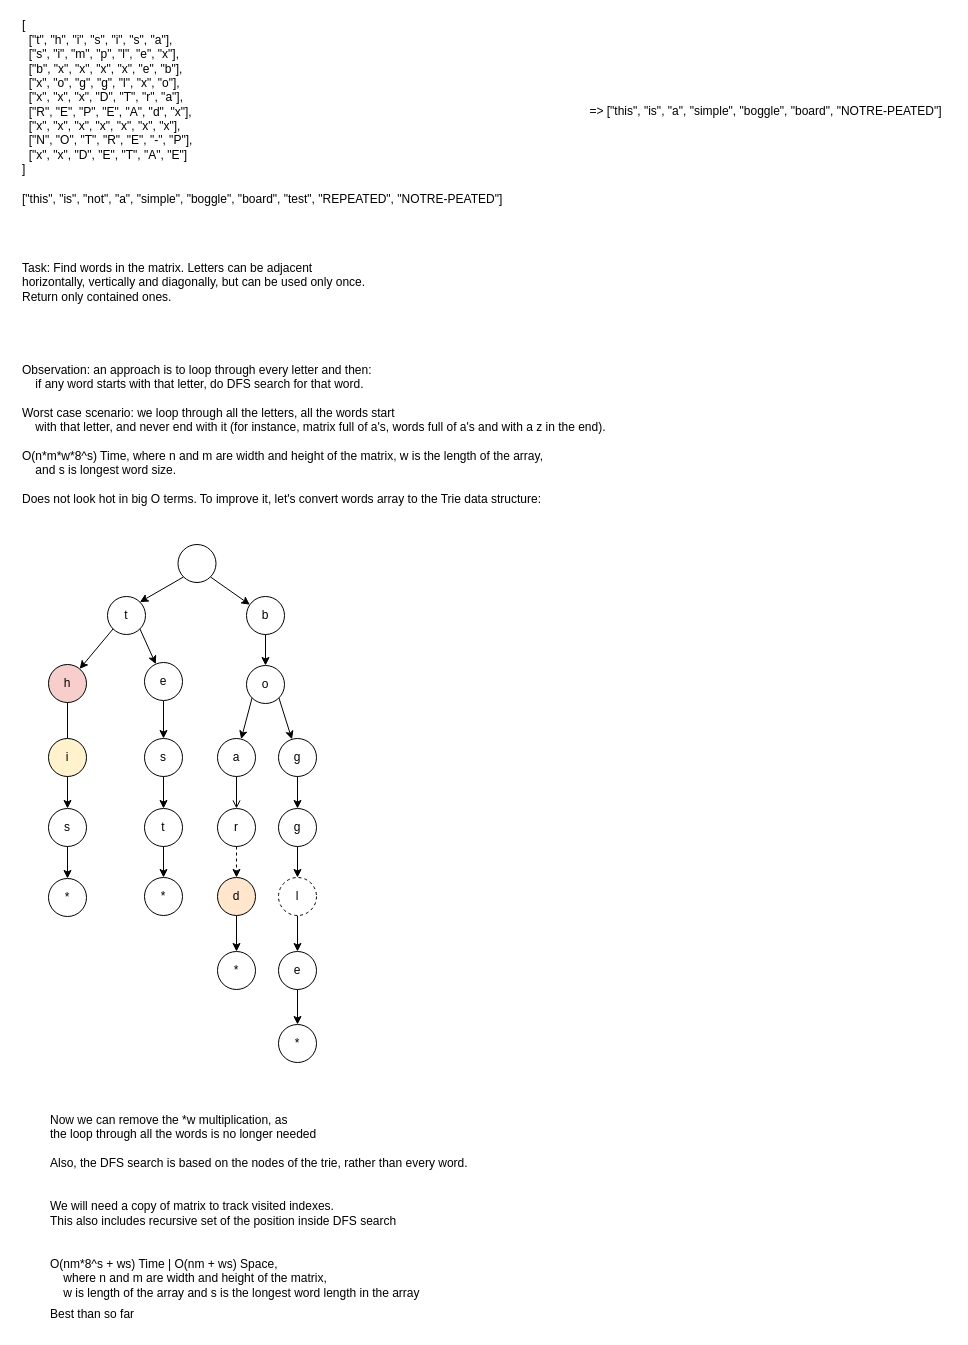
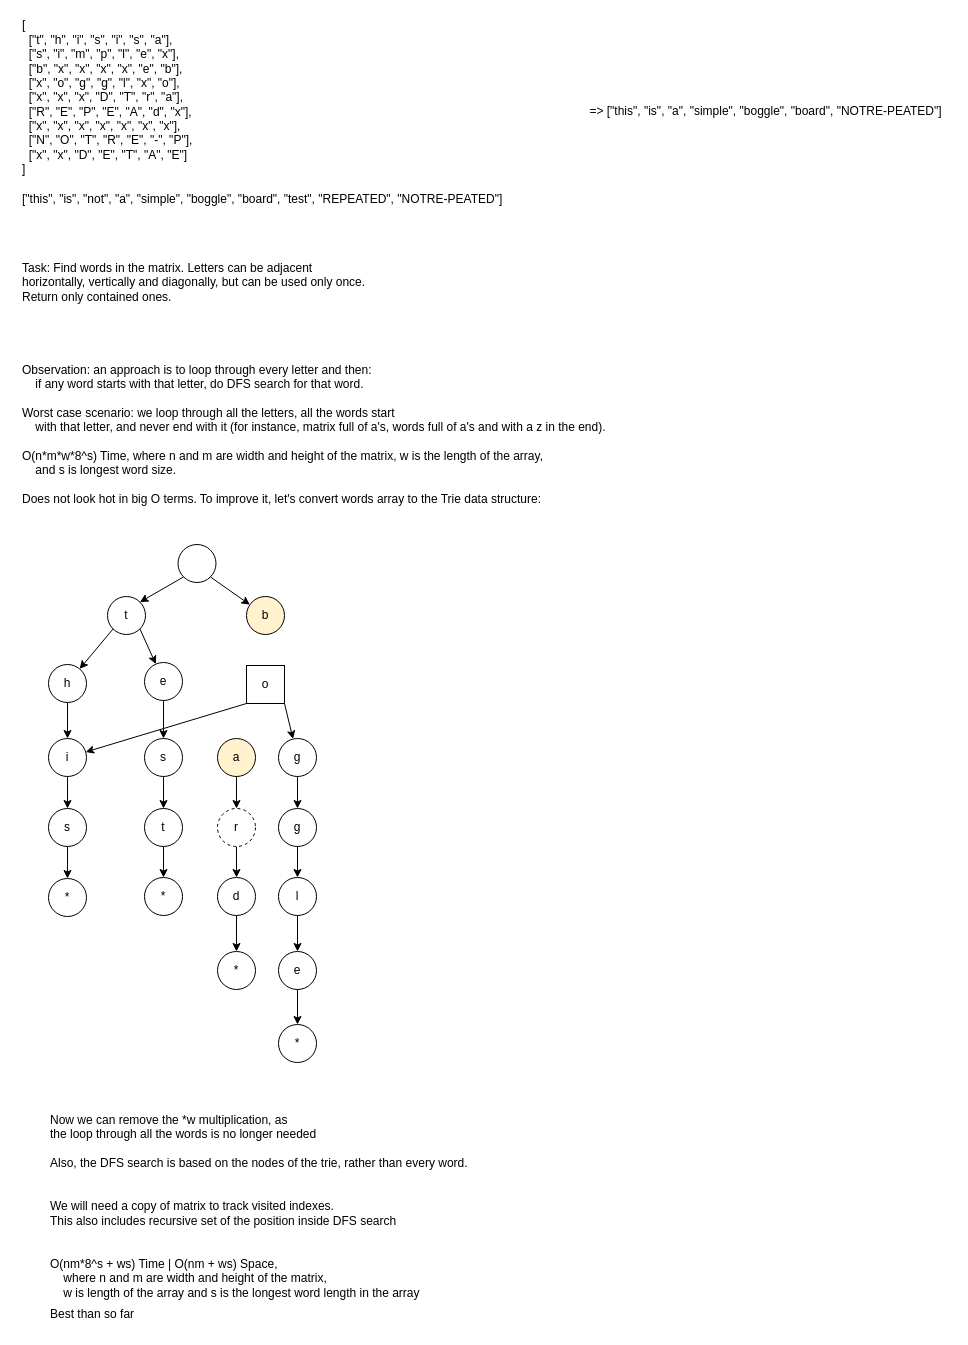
(266, 616) -> (266, 616)
(266, 647) -> none
(68, 684) -> (68, 684)
(266, 685) -> (266, 685)
(247, 715) -> (170, 727)
(68, 732) -> (68, 730)
(68, 758) -> (68, 758)
(237, 758) -> (237, 758)
(237, 802) -> (237, 800)
(237, 828) -> (237, 828)
(237, 859) -> (237, 859)
(237, 897) -> (237, 897)
(298, 897) -> (298, 897)
